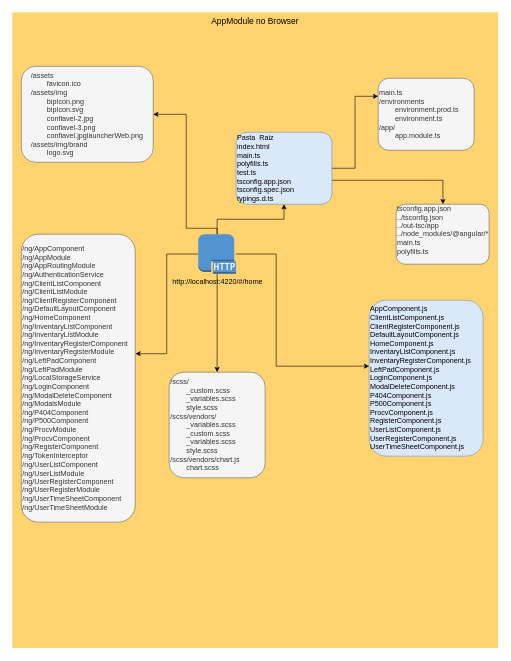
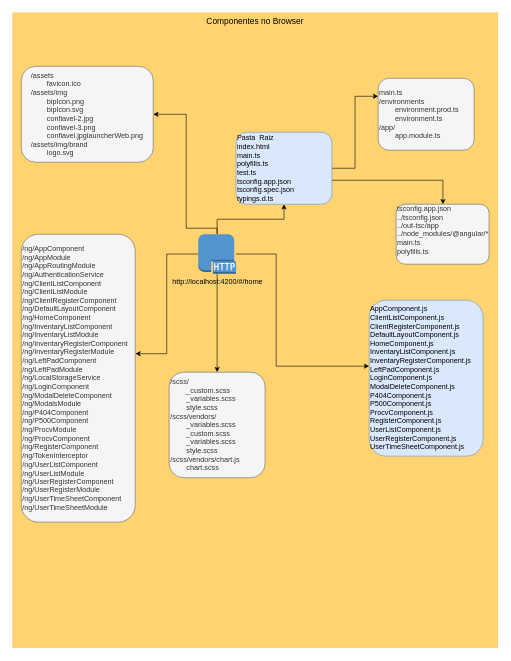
(255, 22) -> (255, 22)
(218, 282) -> (218, 282)
